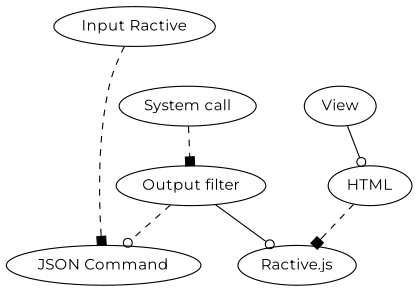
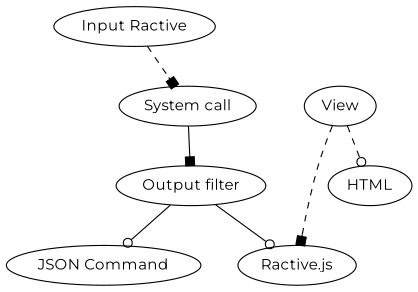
(102, 139) -> (158, 62)
(189, 141) -> (189, 141)
(354, 142) -> (354, 142)
(338, 221) -> (314, 179)
(151, 222) -> (151, 222)
